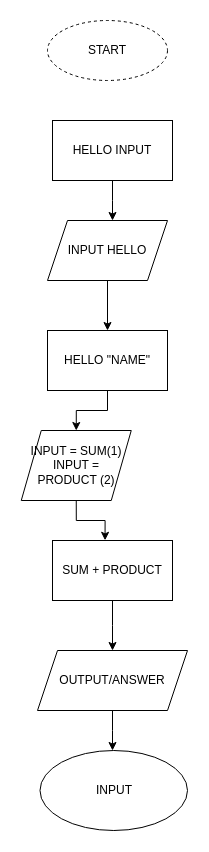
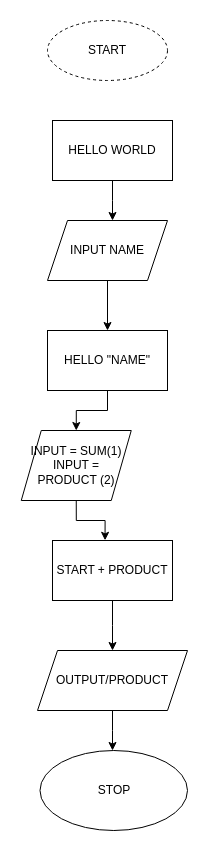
(113, 151) -> (113, 151)
(108, 251) -> (108, 251)
(113, 571) -> (113, 571)
(113, 681) -> (113, 681)
(115, 791) -> (115, 791)
